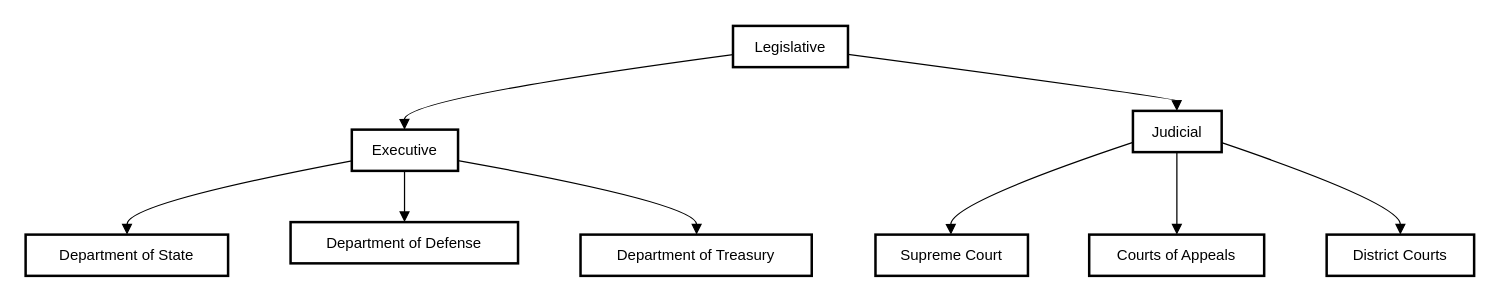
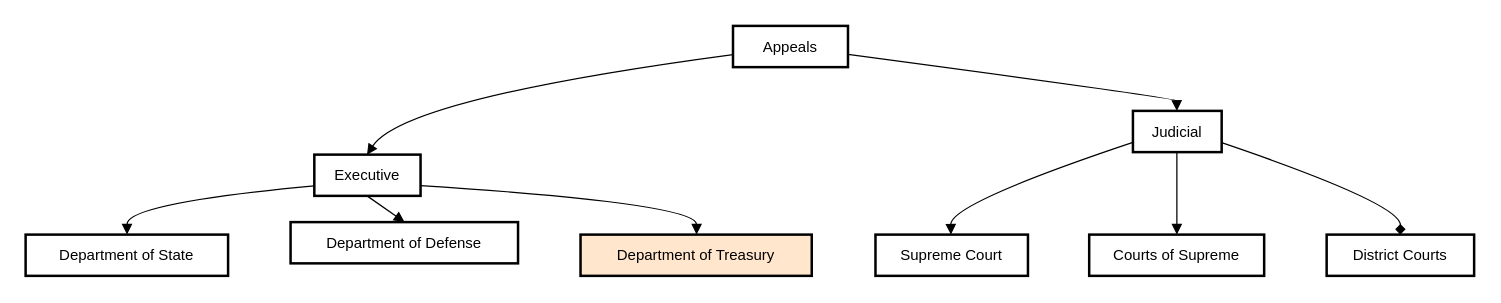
(791, 47) -> (791, 47)
(405, 150) -> (368, 175)
(1400, 223) -> (1400, 223)
(696, 255) -> (696, 255)
(1177, 256) -> (1177, 256)
